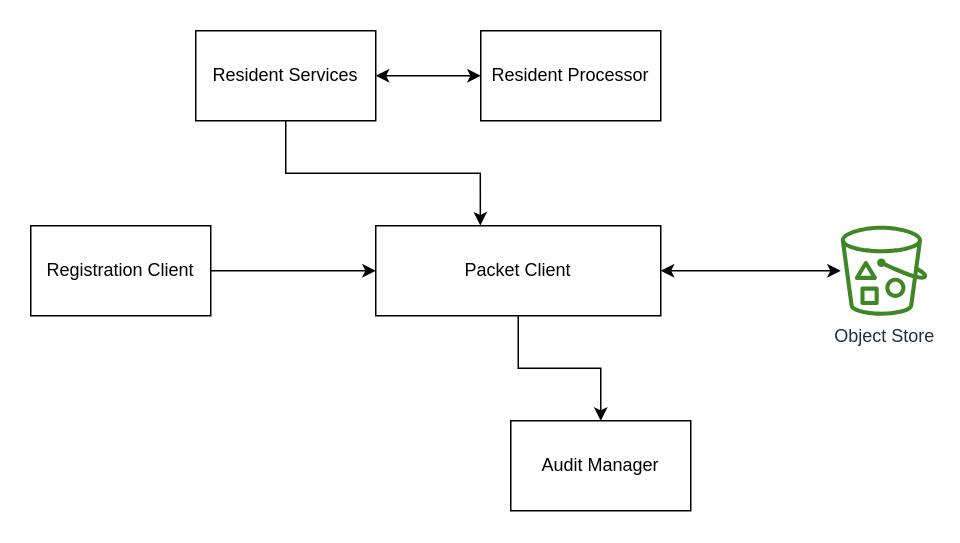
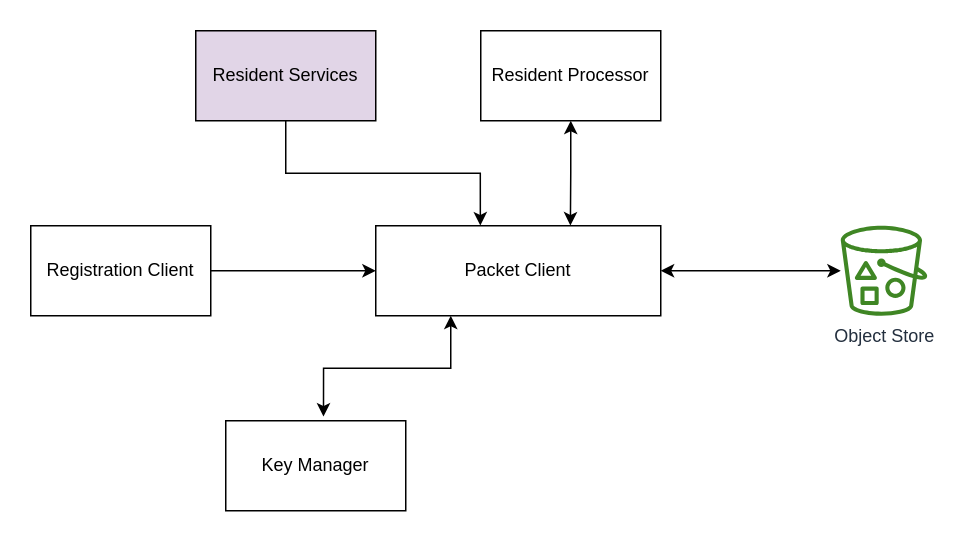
(286, 76) -> (286, 76)
(429, 76) -> (571, 173)
none -> (390, 368)
(554, 368) -> none
none -> (316, 466)
(601, 466) -> none
